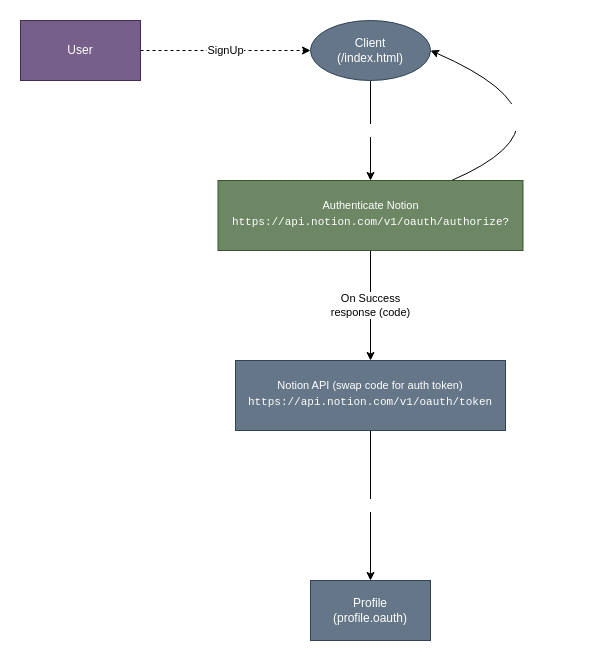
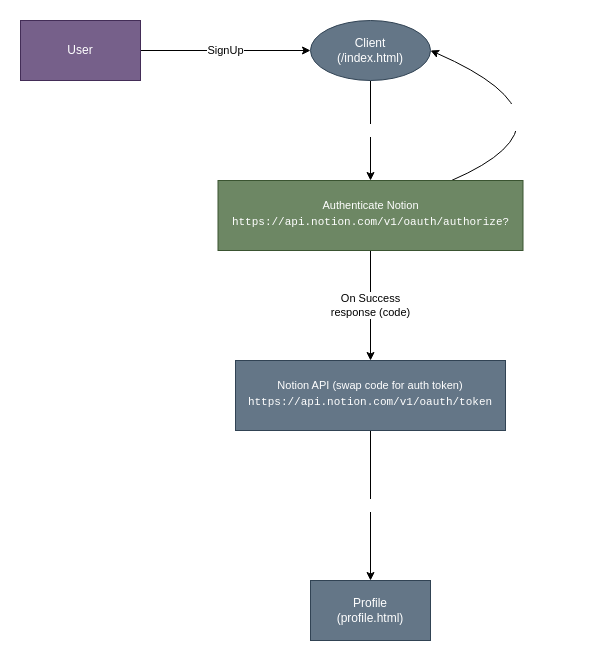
(175, 51) -> (175, 51)
(371, 611) -> (371, 611)
